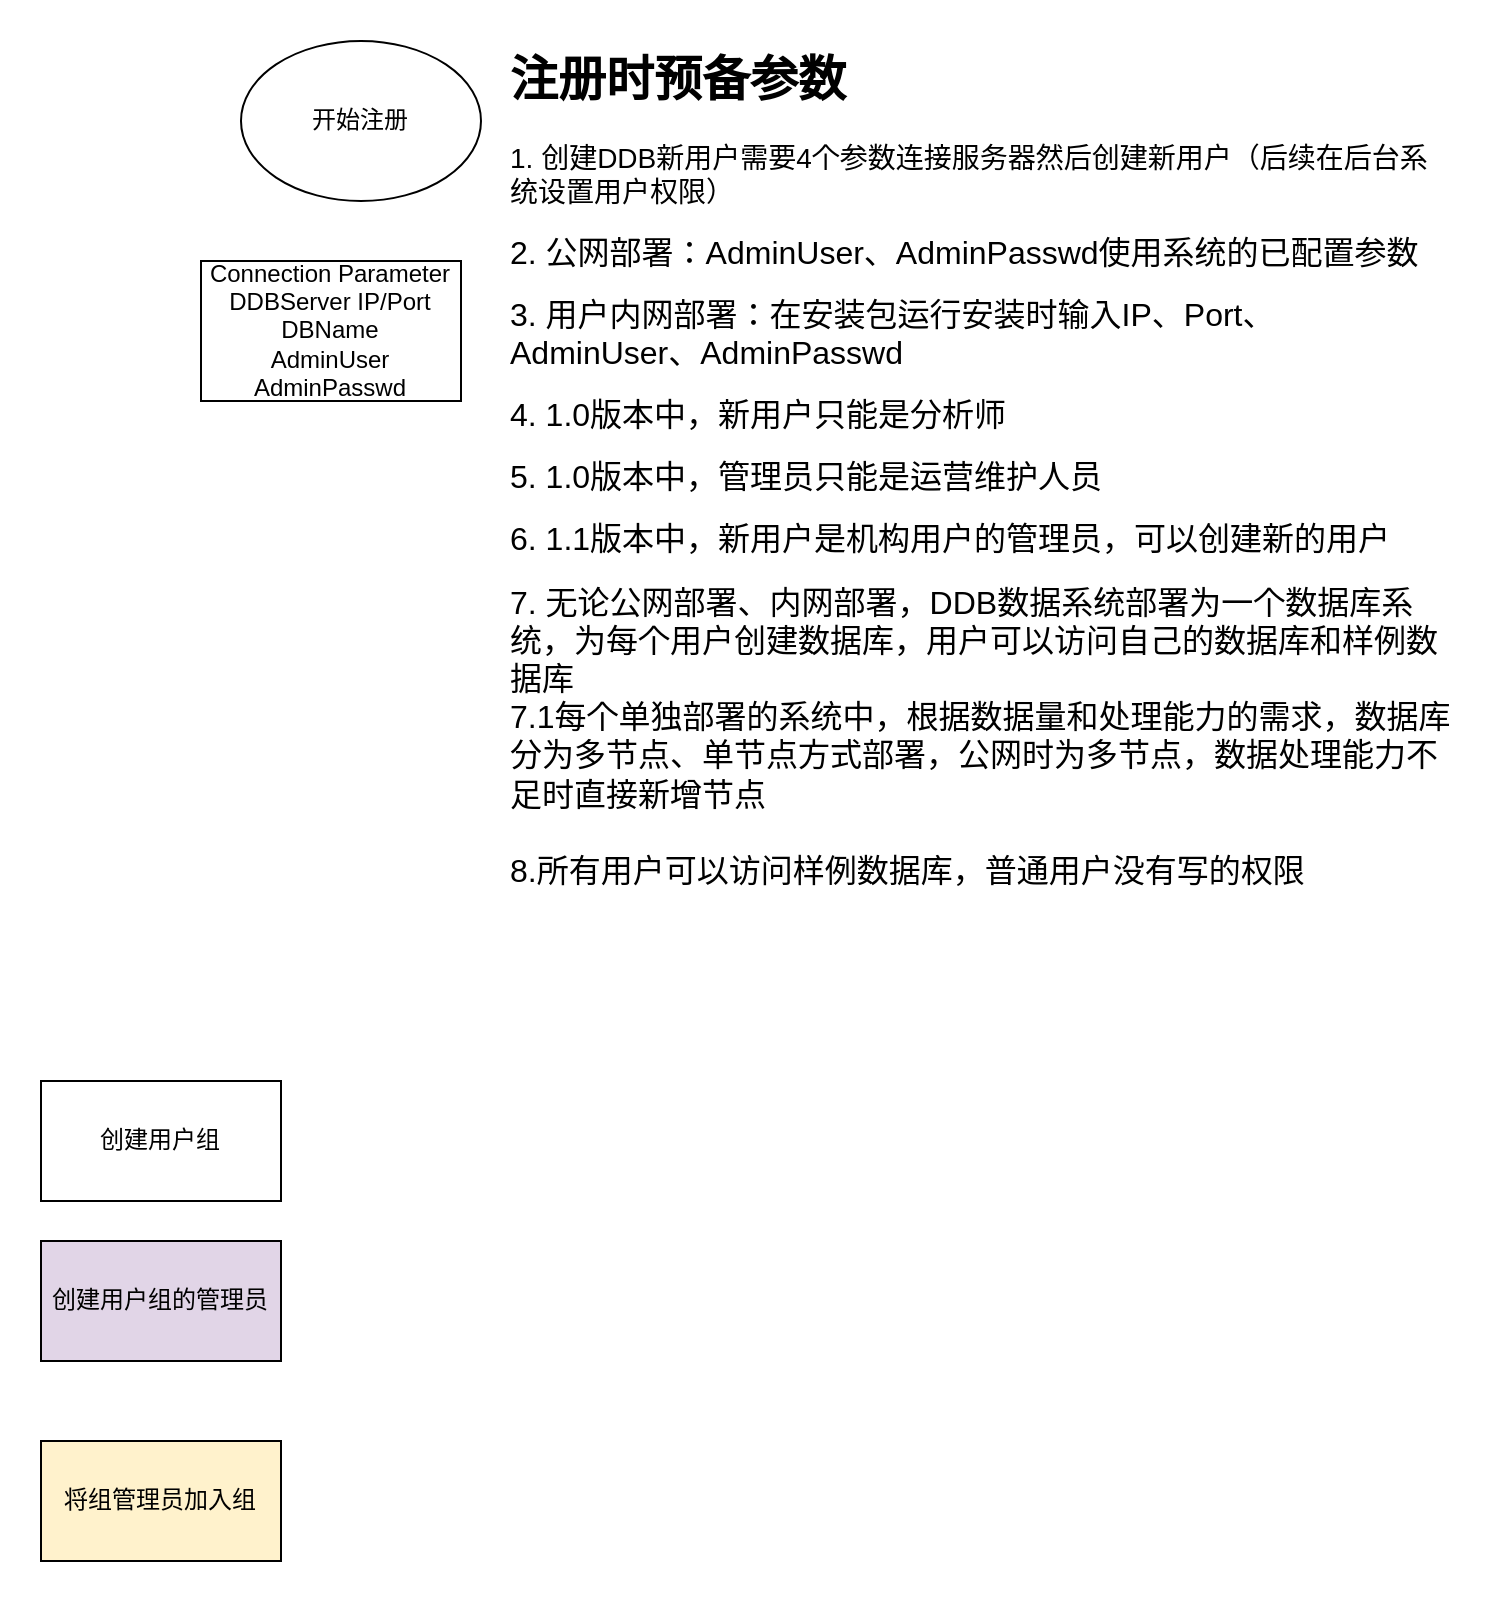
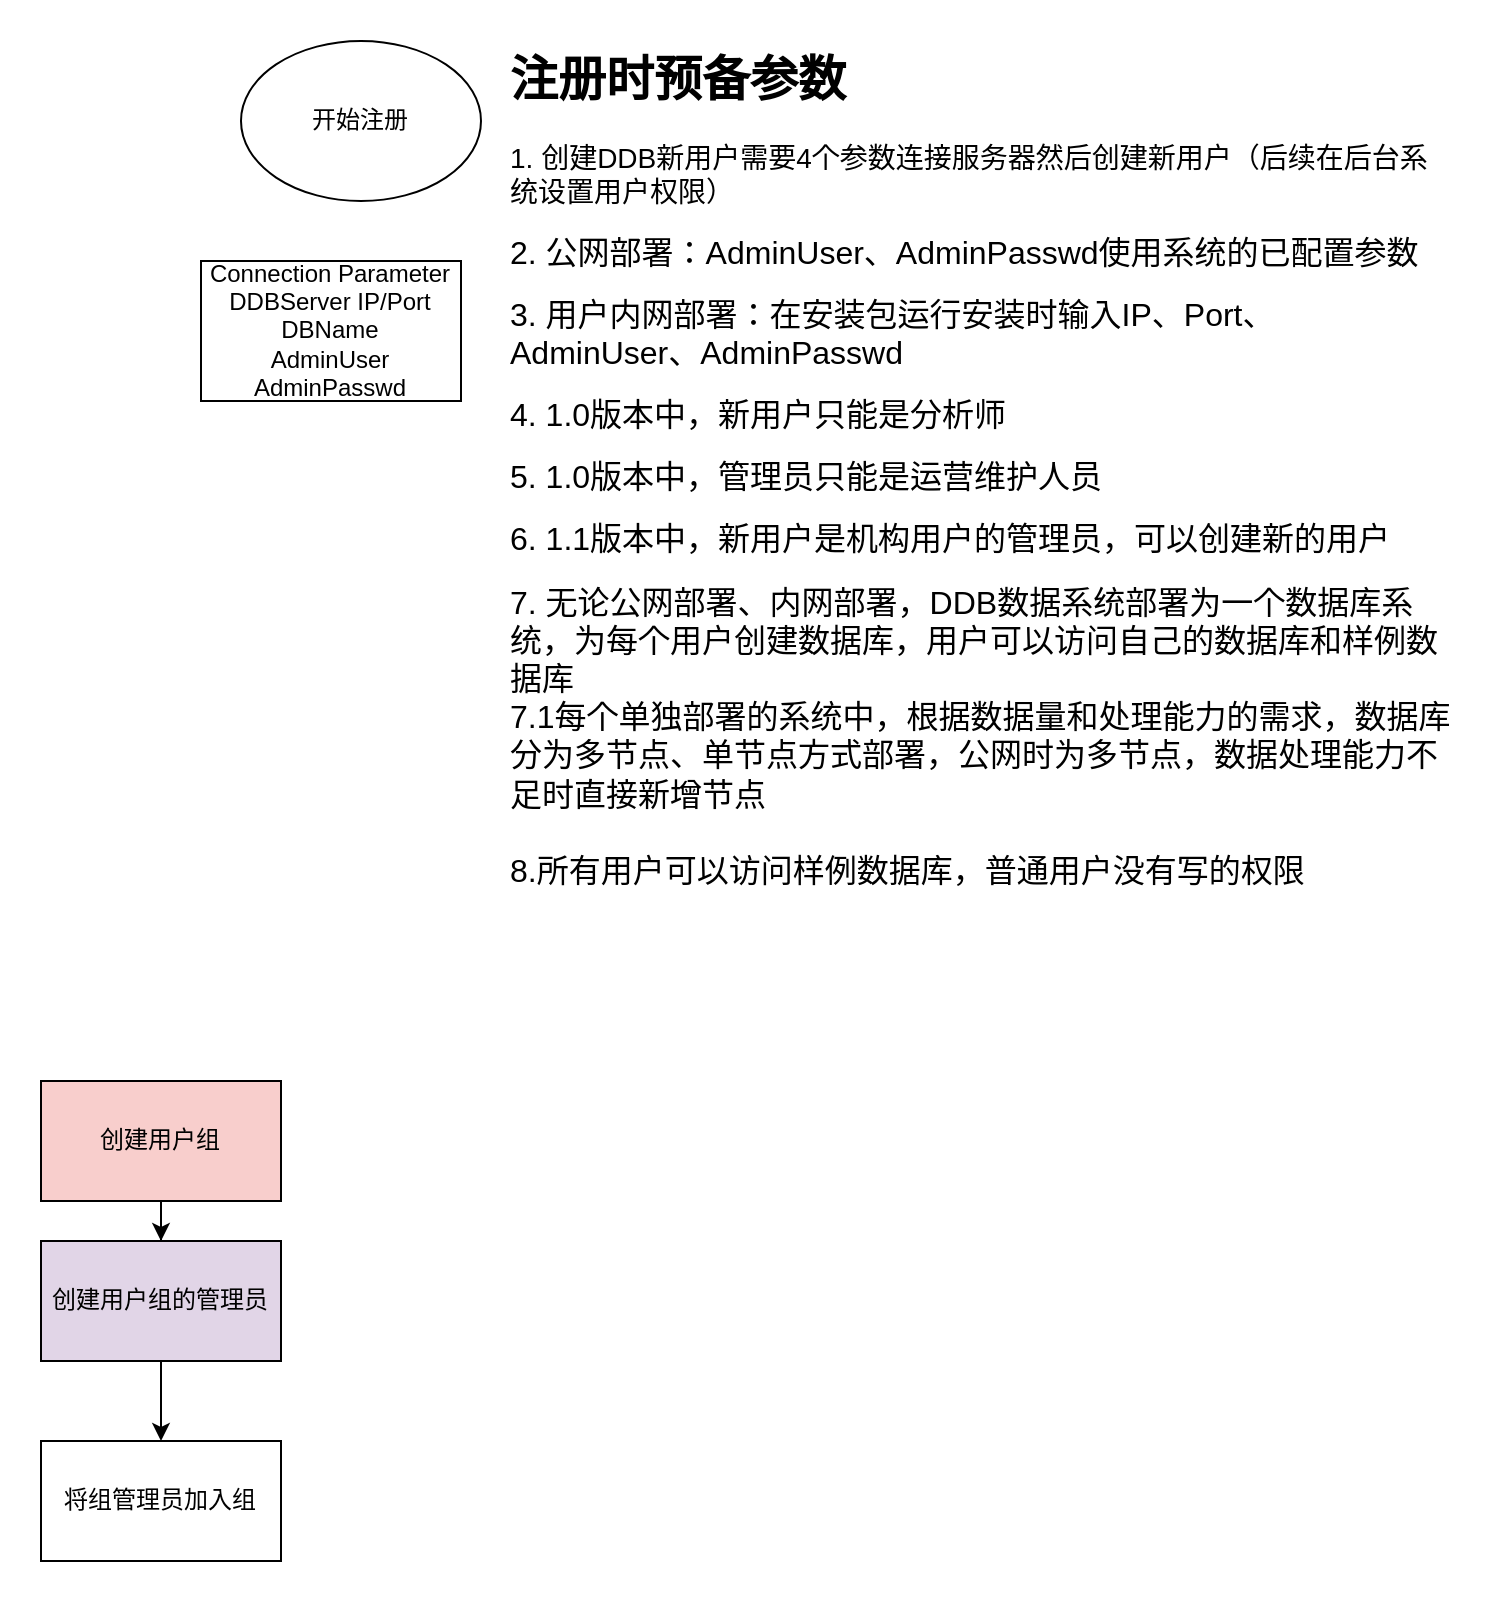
(161, 1141) -> (161, 1141)
none -> (161, 1228)
none -> (161, 1394)
(161, 1501) -> (161, 1501)
